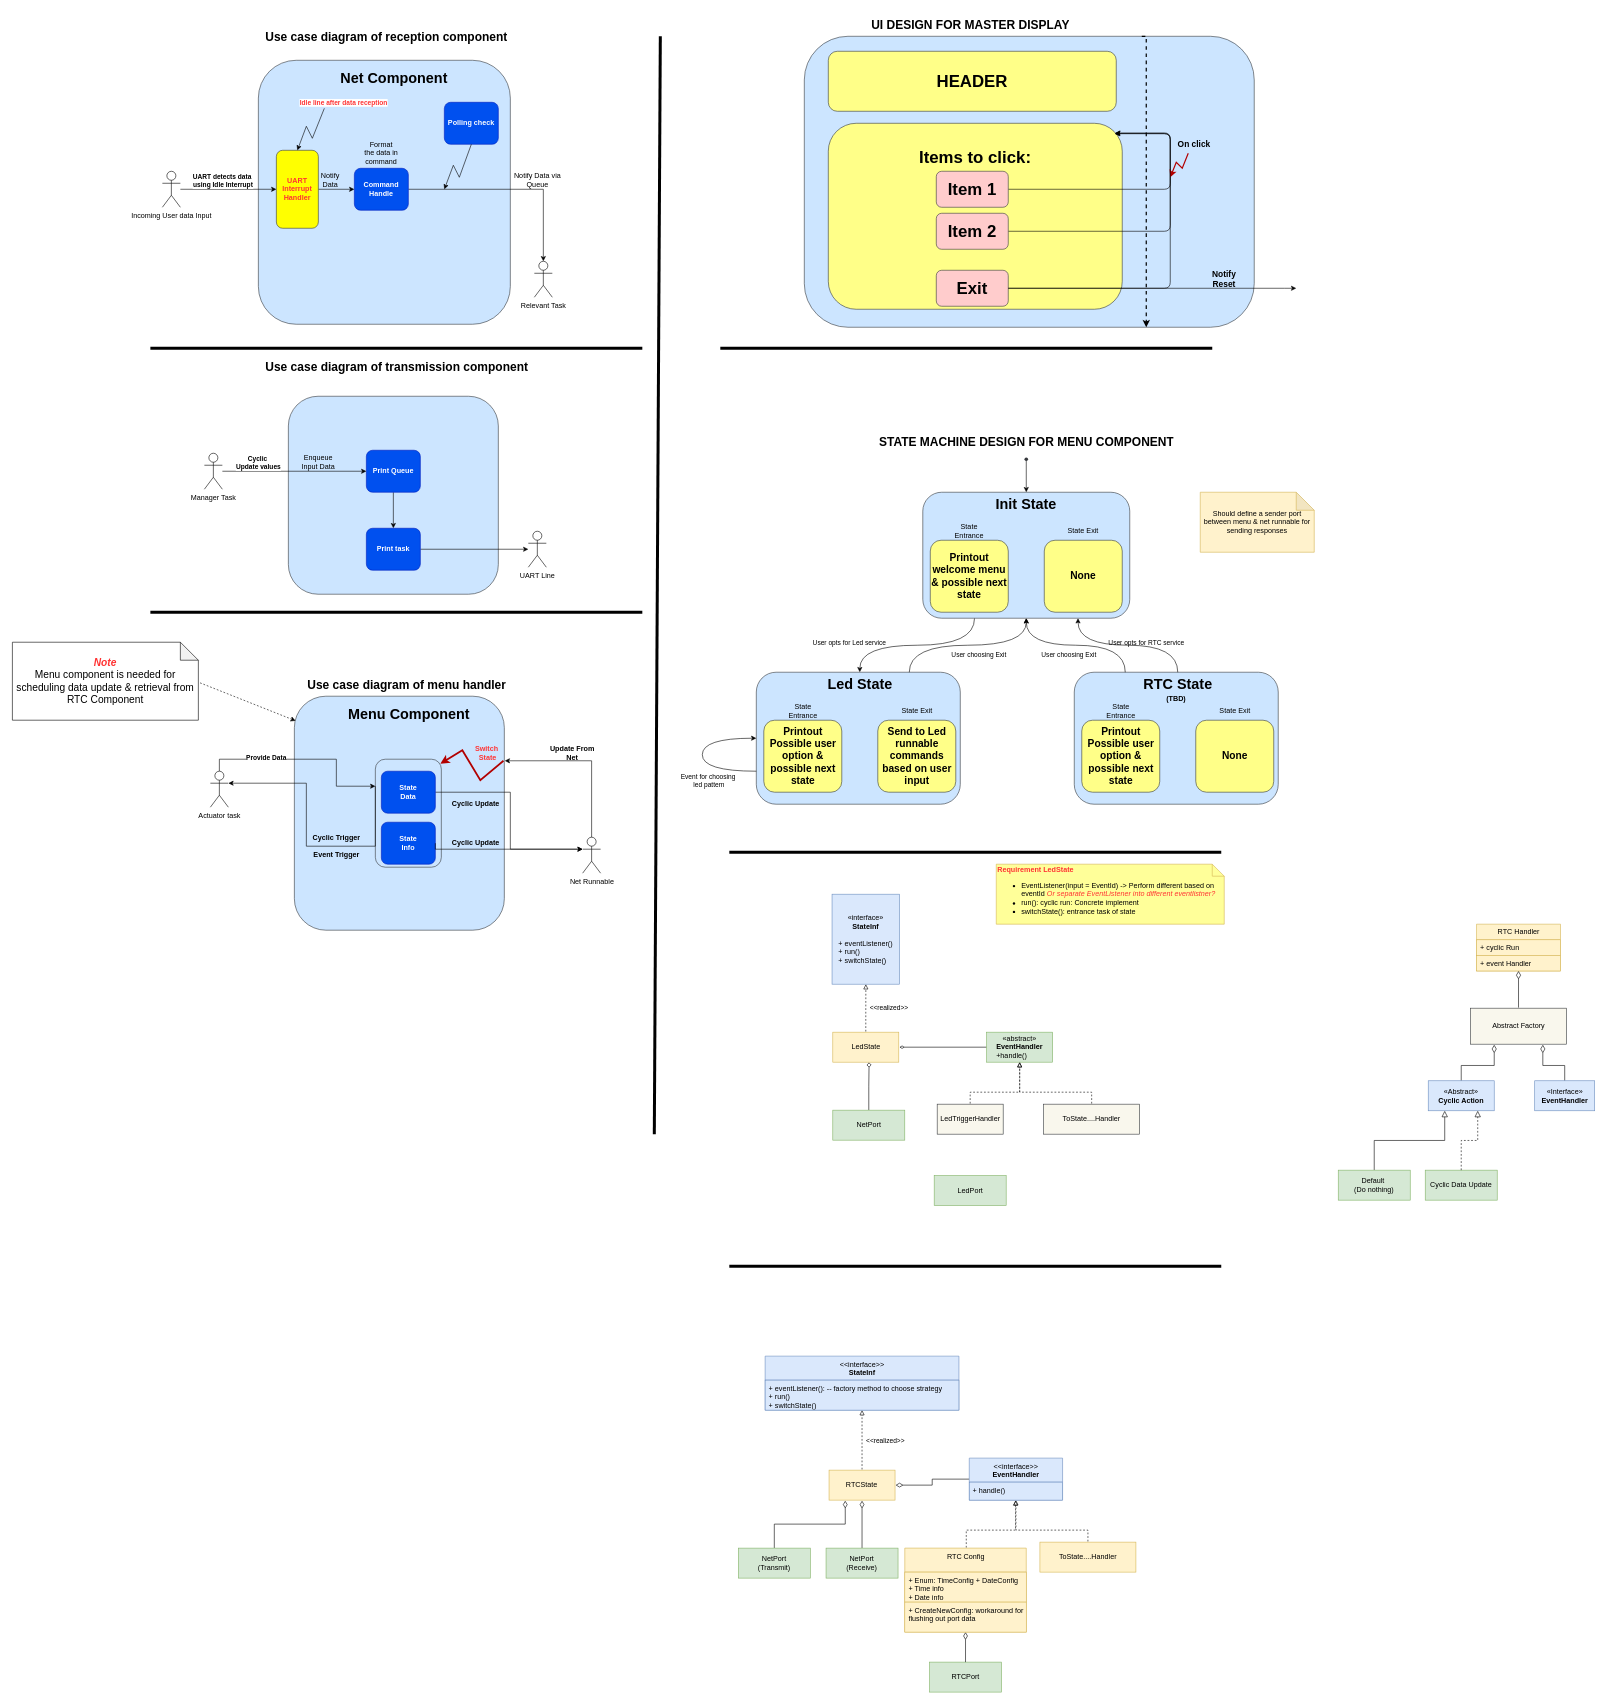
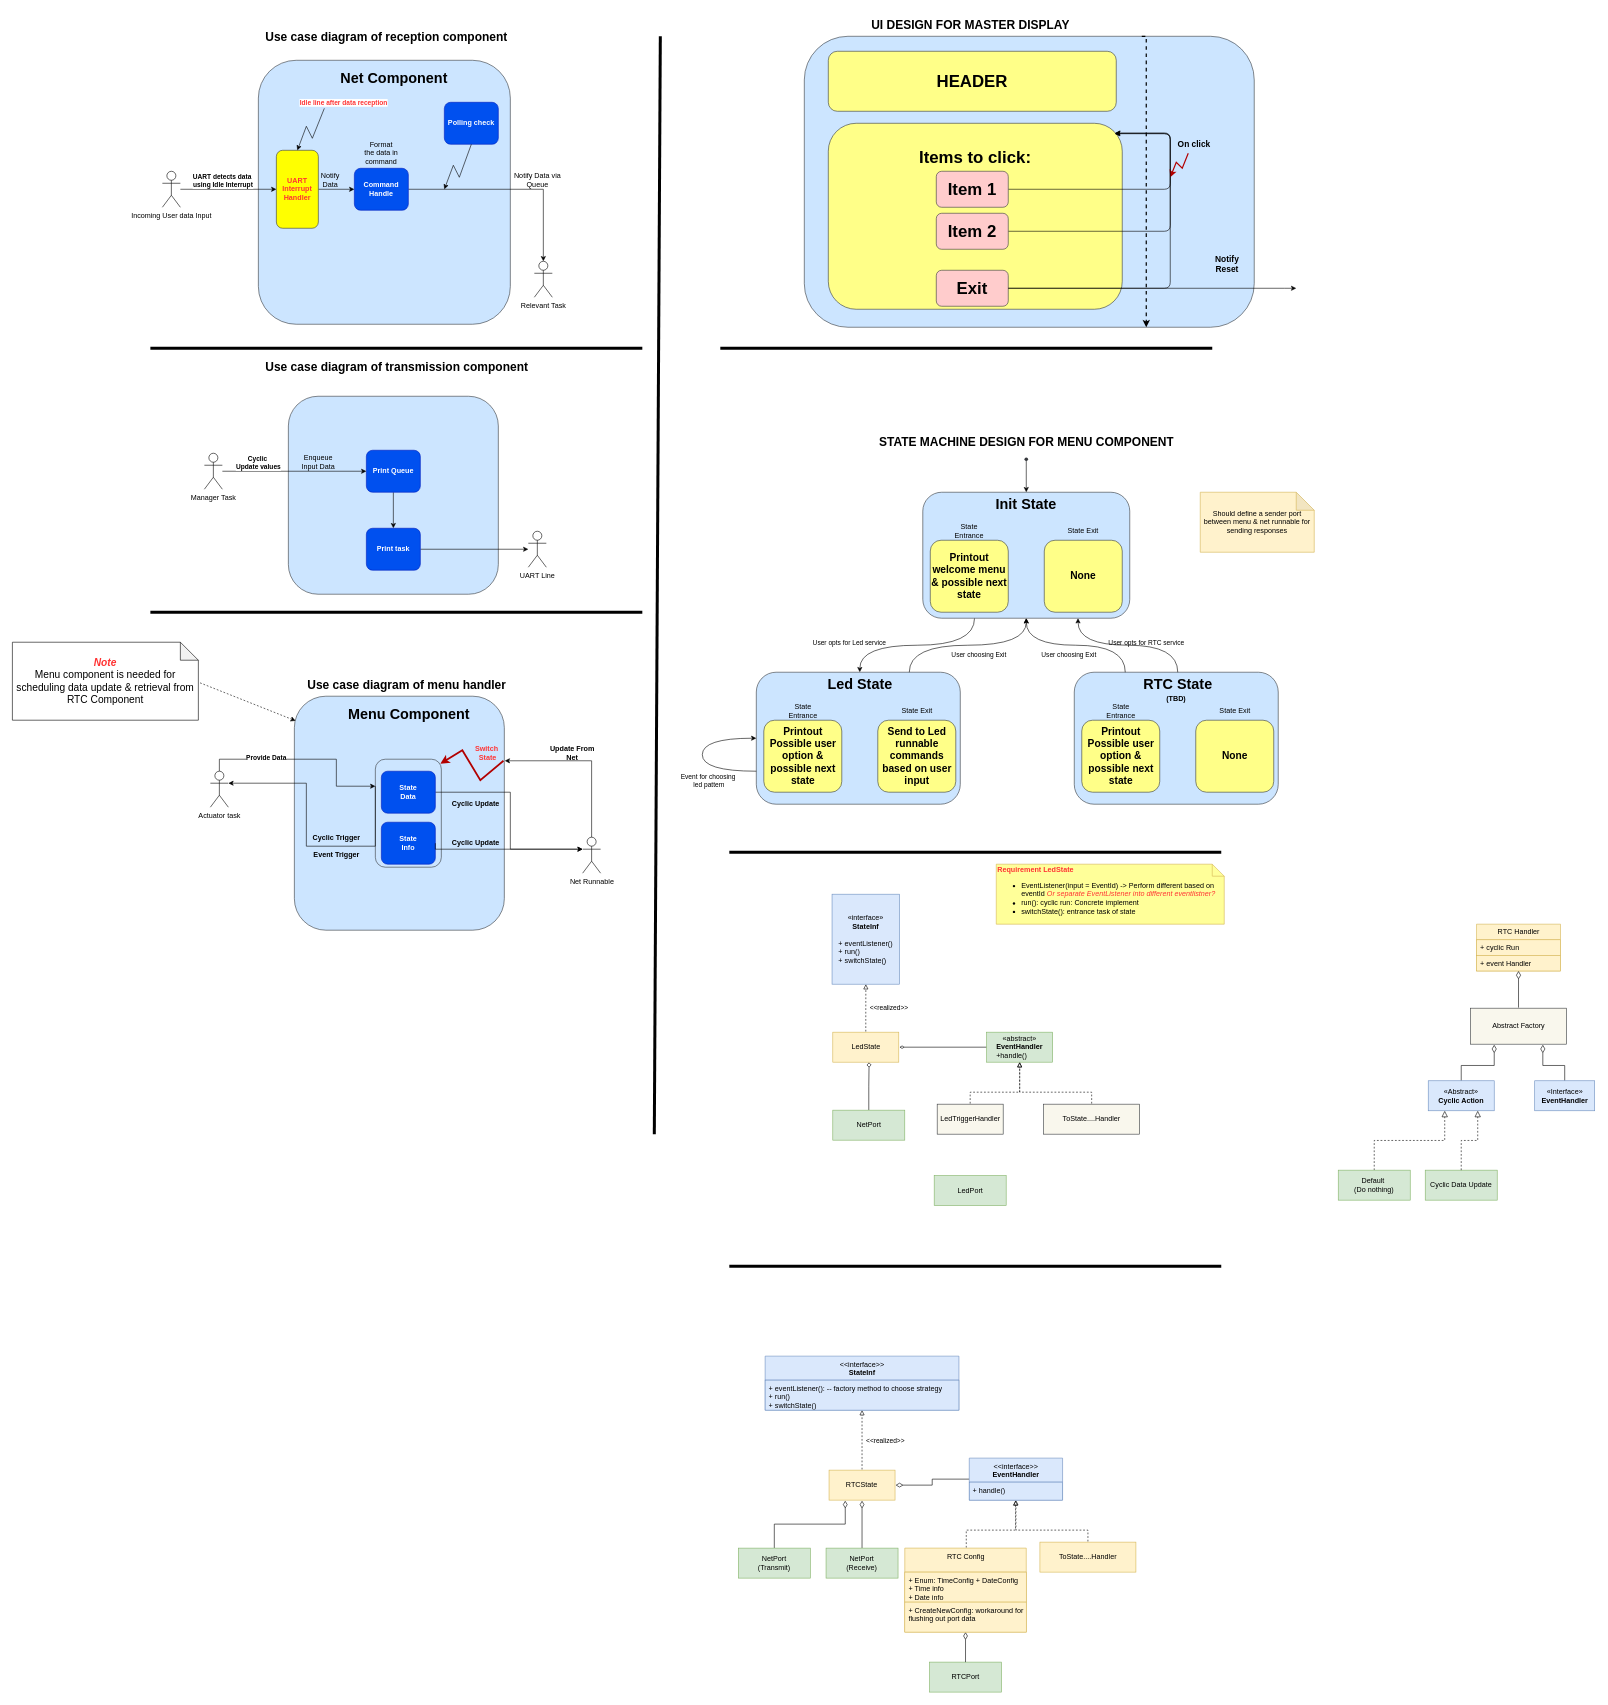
(1224, 279) -> (1227, 264)
(1407, 1141) -> (1407, 1141)
